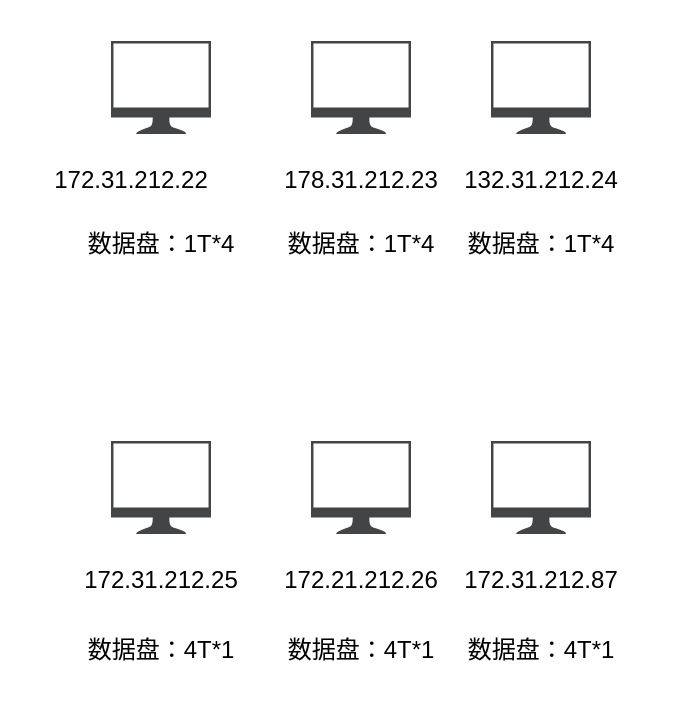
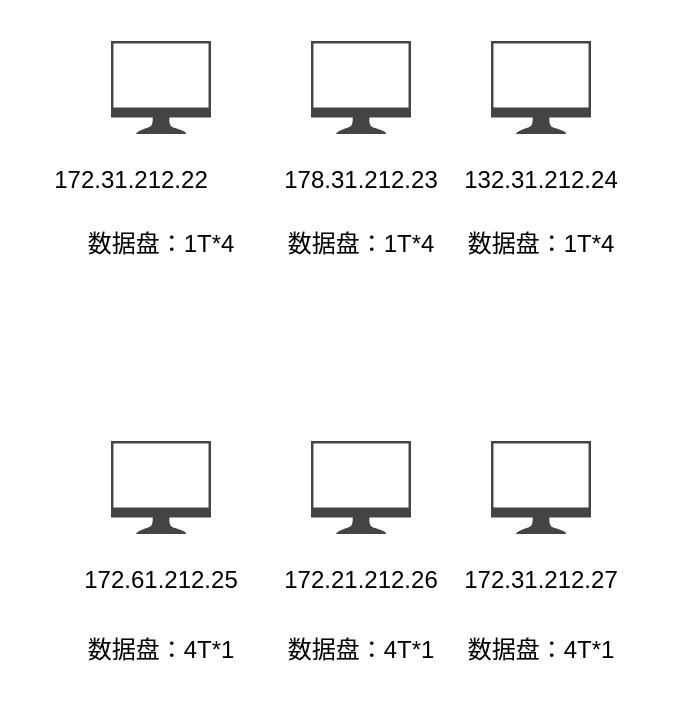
(162, 581) -> (162, 581)
(542, 581) -> (542, 581)
